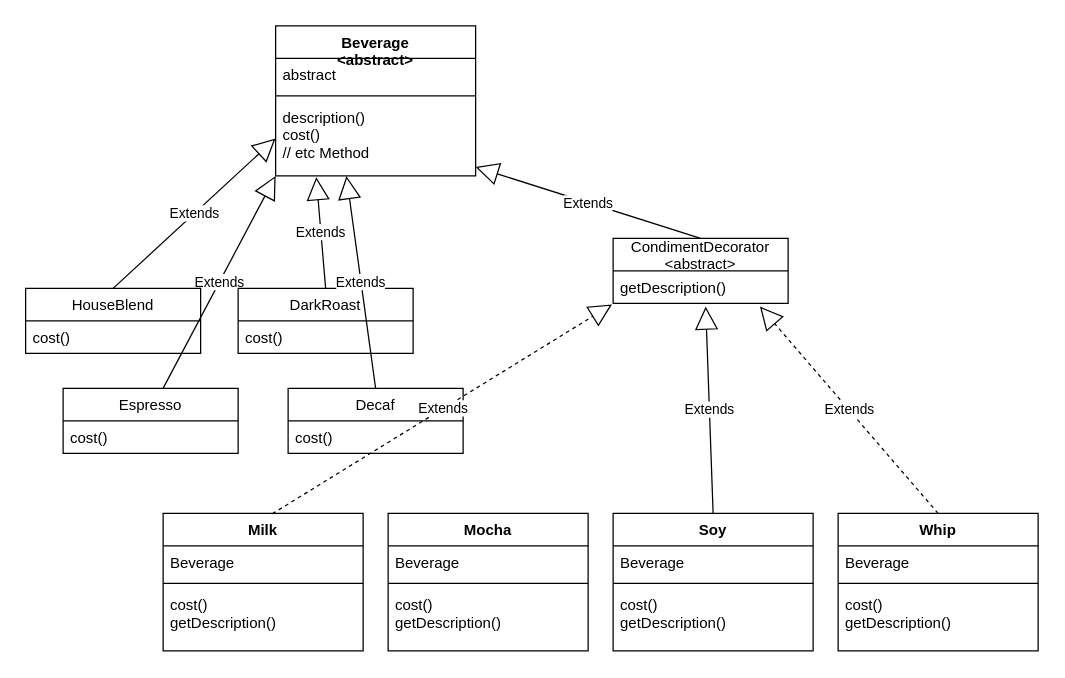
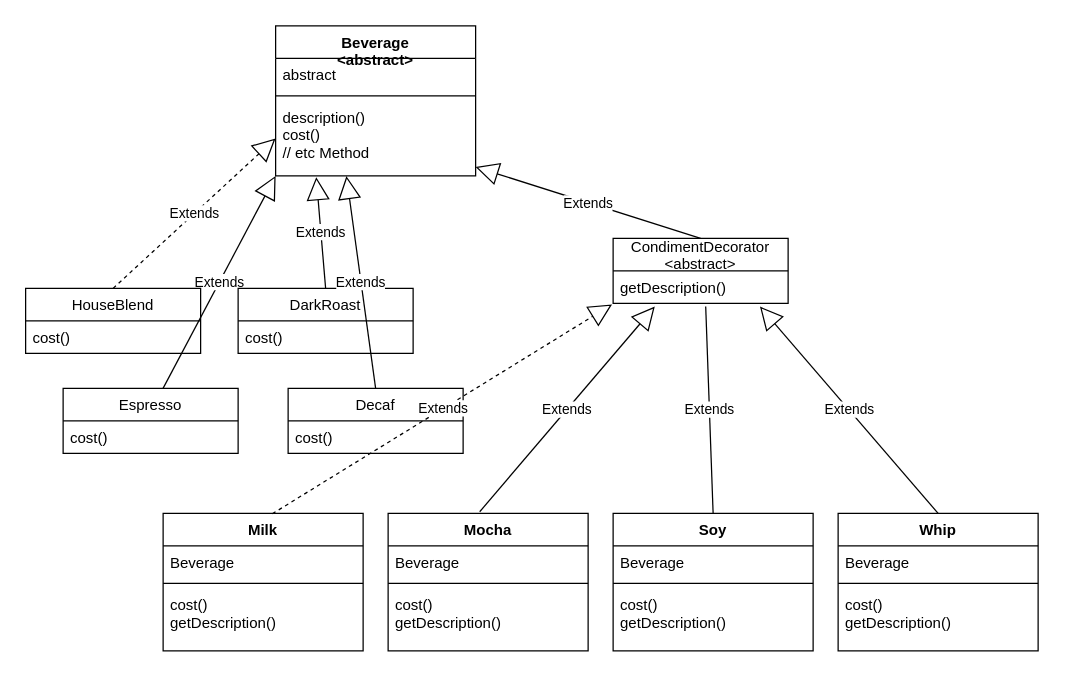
(151, 253) -> (151, 253)
(707, 330) -> (706, 319)
none -> (560, 418)
(896, 465) -> (896, 465)
